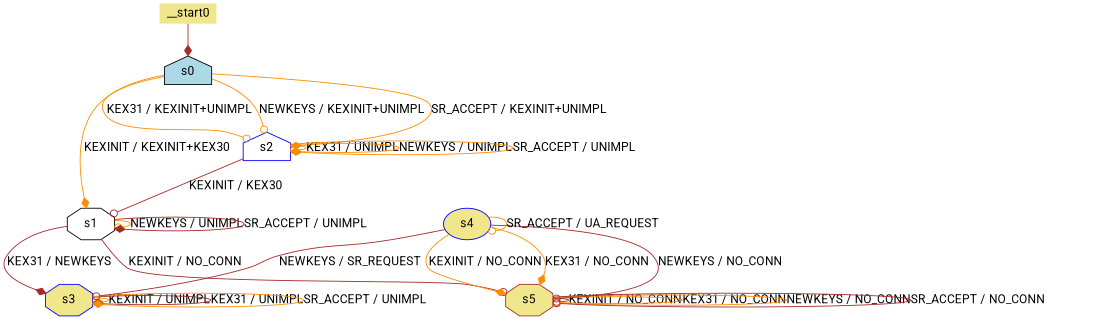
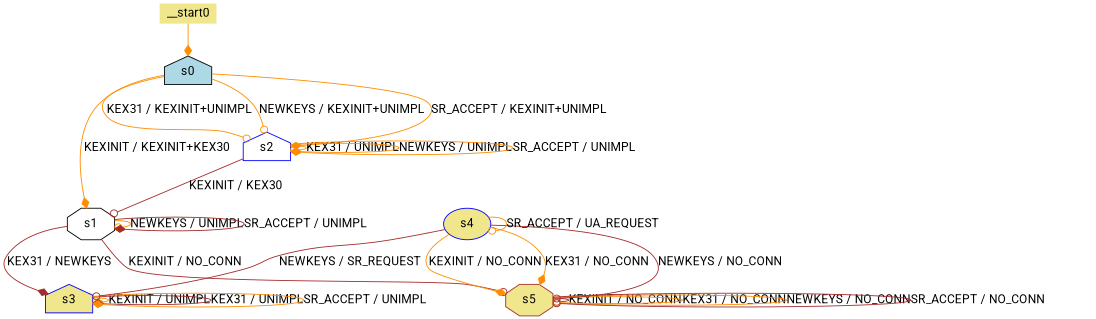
(188, 34) -> (188, 34)
(69, 300) -> (69, 300)
